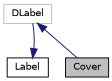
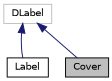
(34, 36) -> (21, 46)
